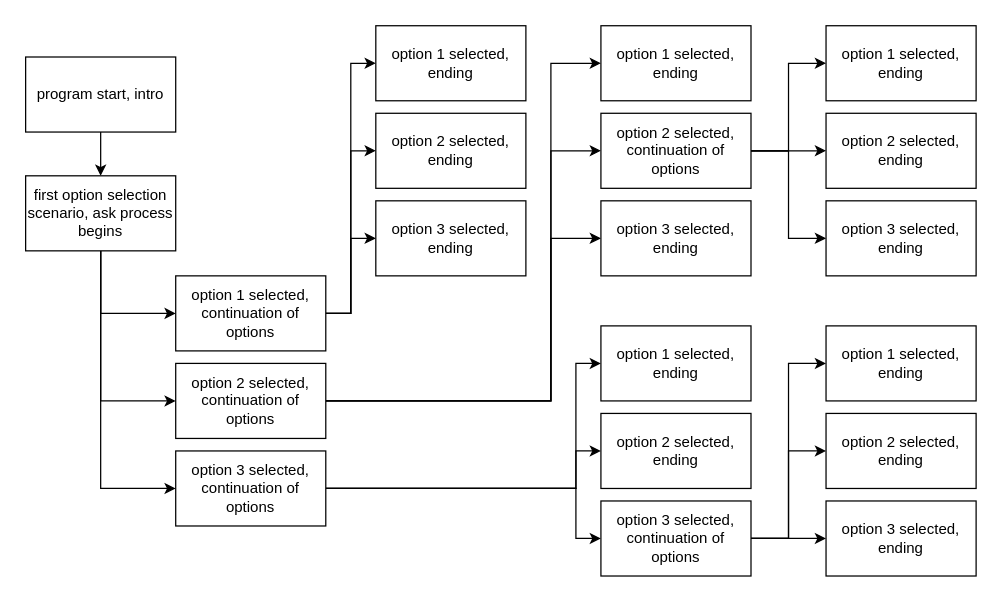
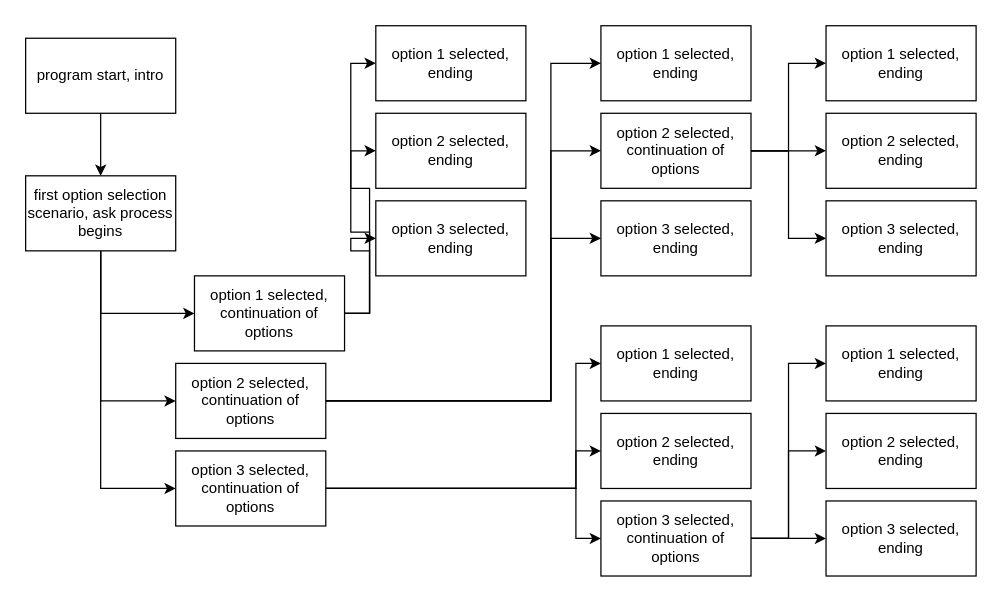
(101, 94) -> (101, 76)
(251, 313) -> (269, 313)
